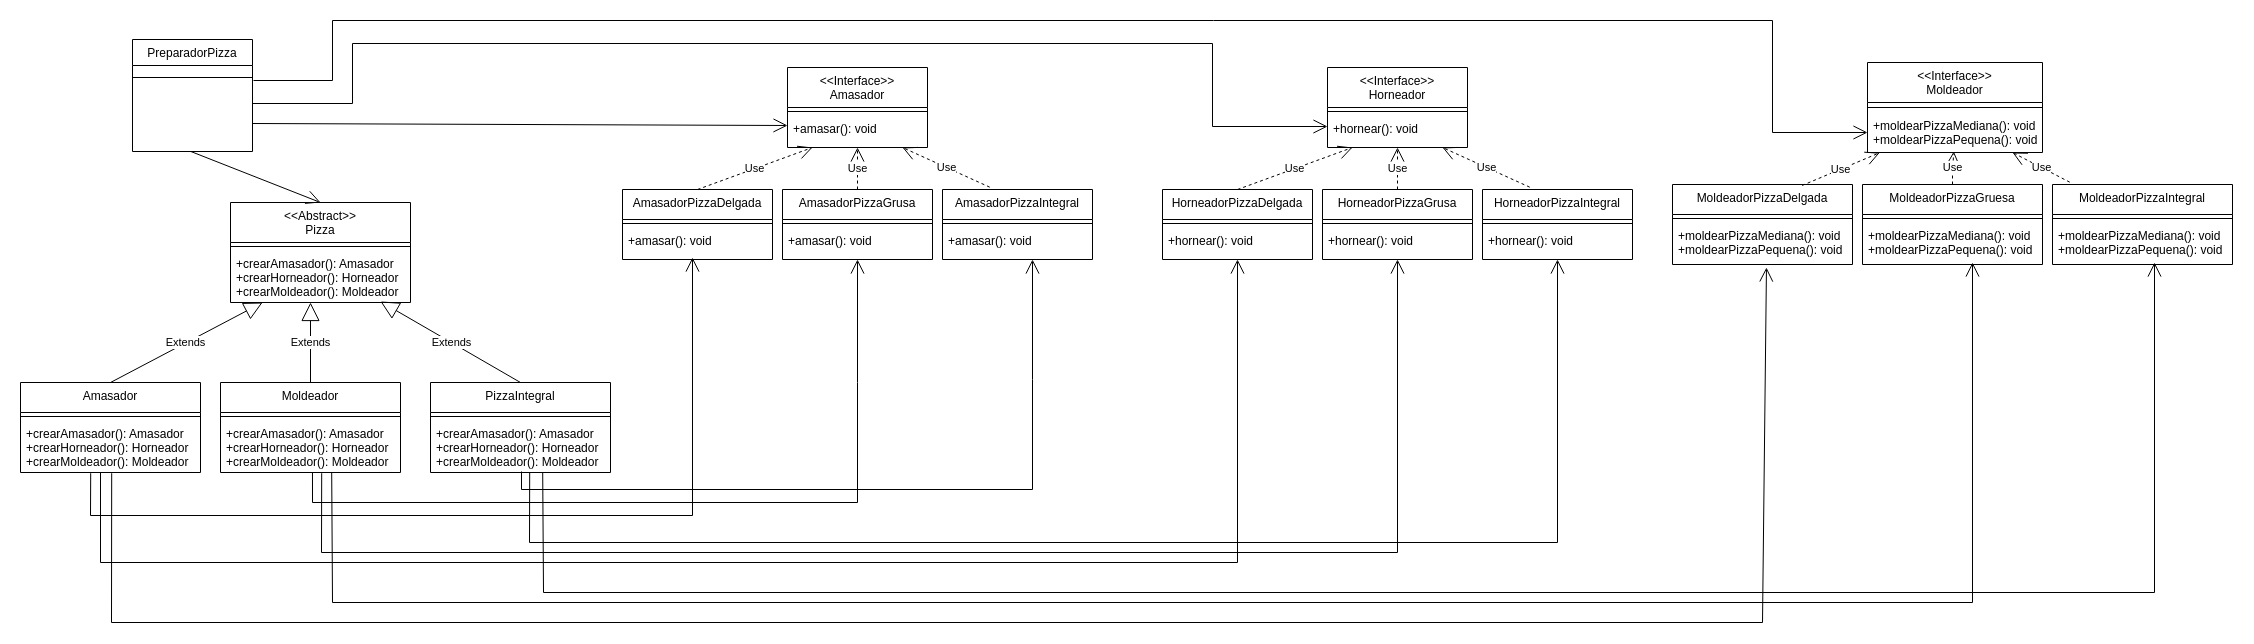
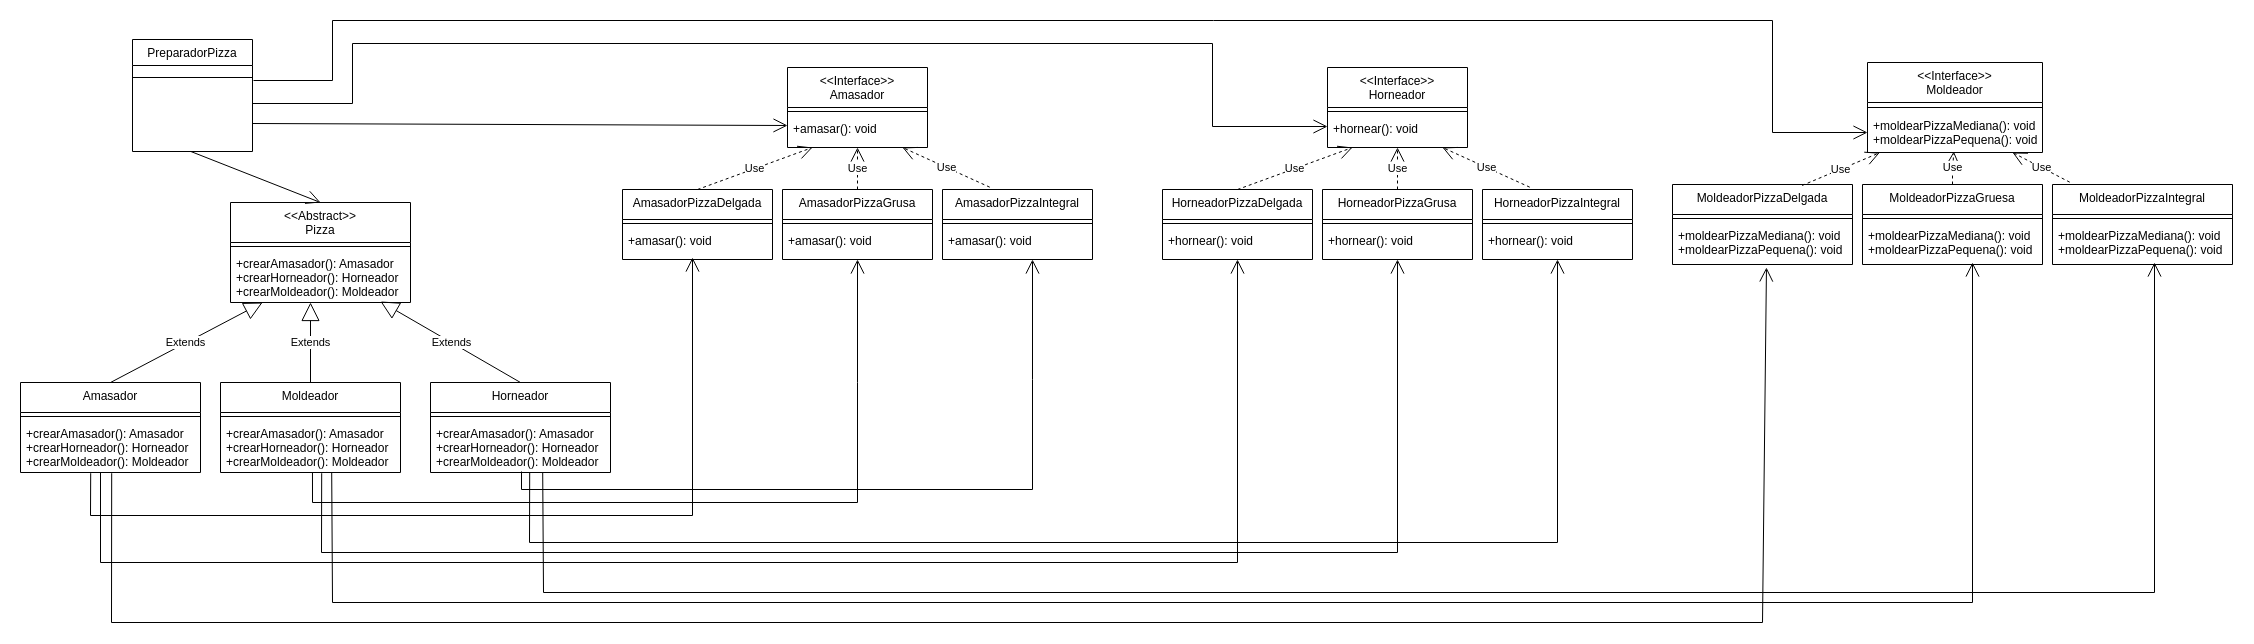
(520, 396) -> (520, 396)
